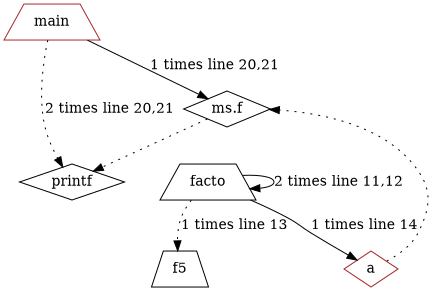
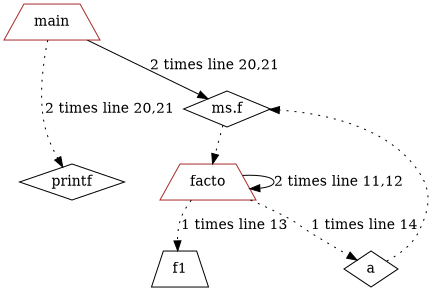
(215, 66) -> (215, 66)
(155, 143) -> (219, 140)
(208, 182) -> (208, 182)
(300, 226) -> (300, 226)
(180, 269) -> (180, 269)
(371, 269) -> (371, 269)
